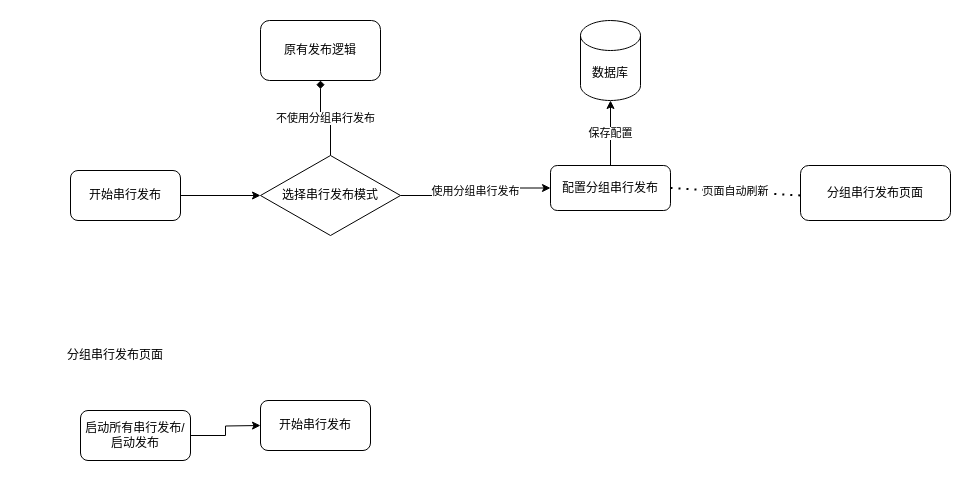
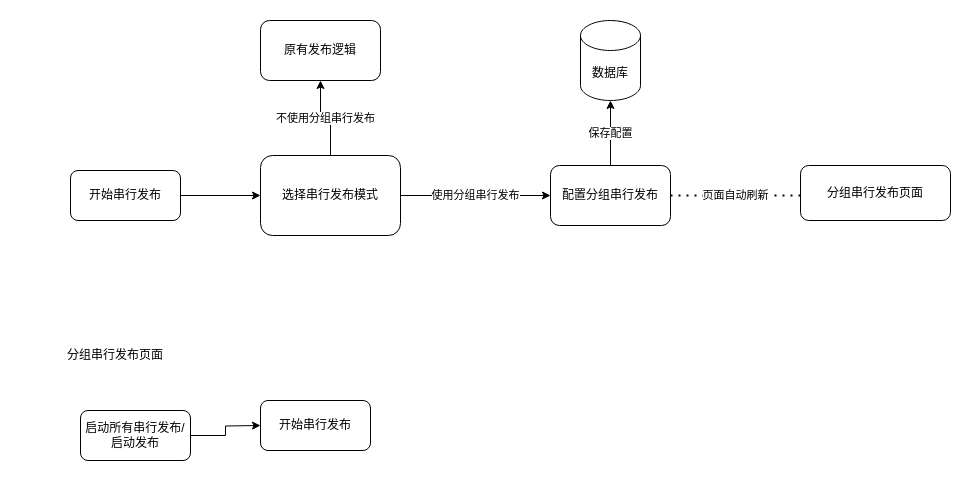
(321, 89) -> (321, 88)
(611, 188) -> (611, 196)
(331, 196) -> (331, 196)
